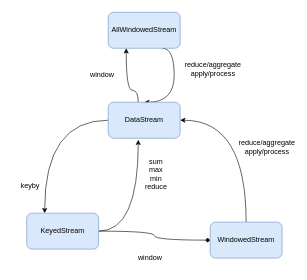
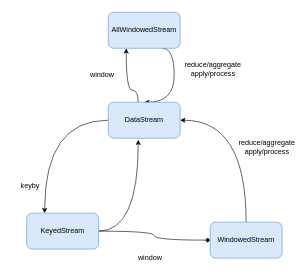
(156, 174) -> none
